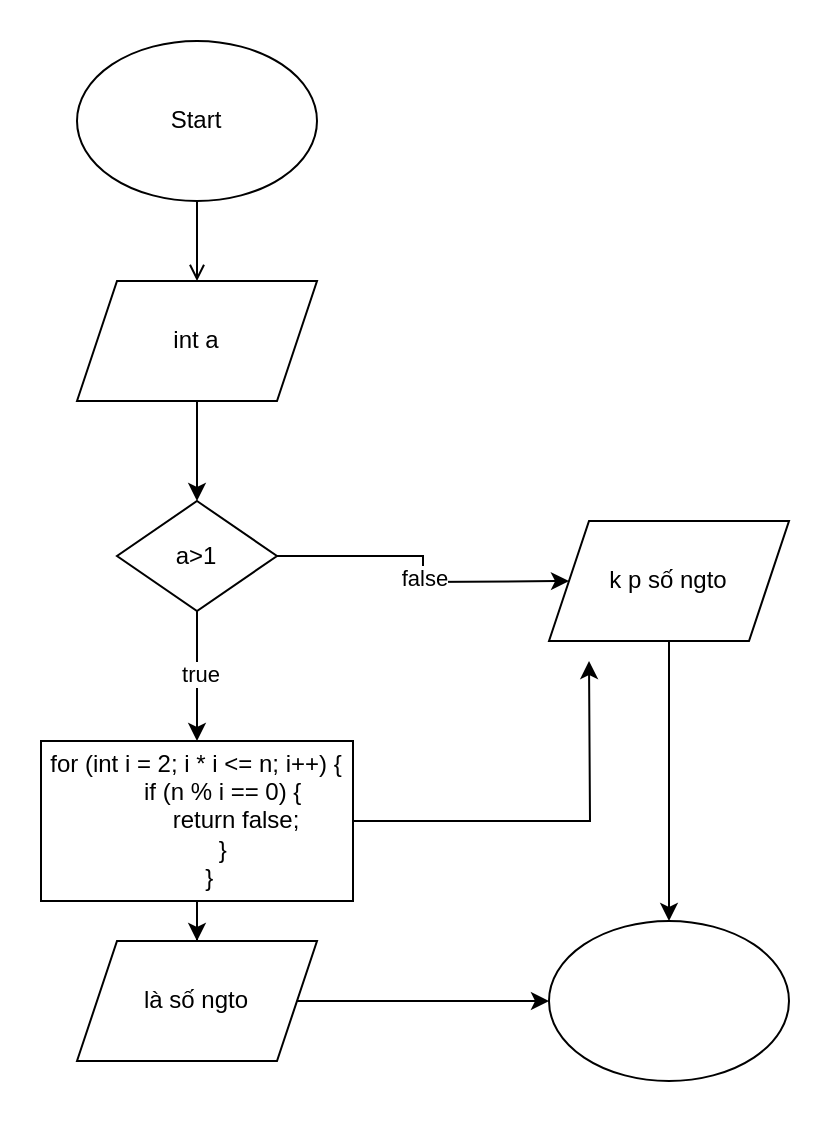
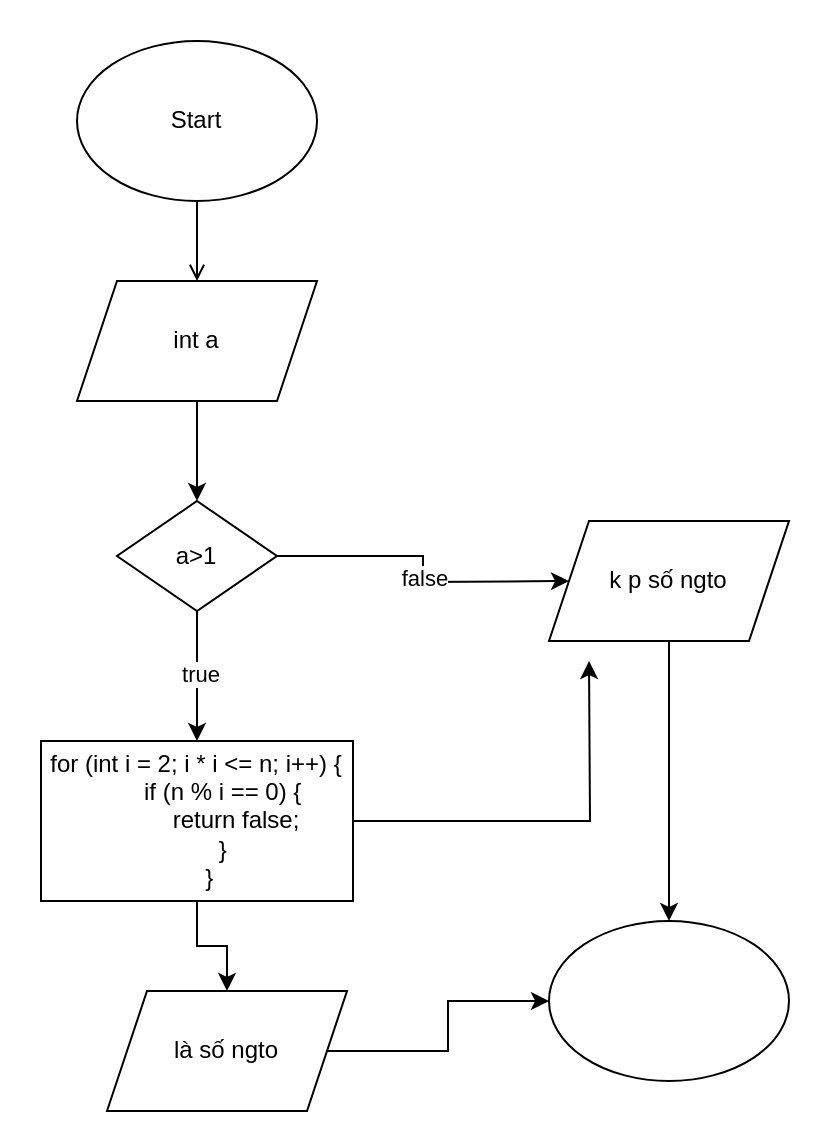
(197, 1001) -> (227, 1051)
